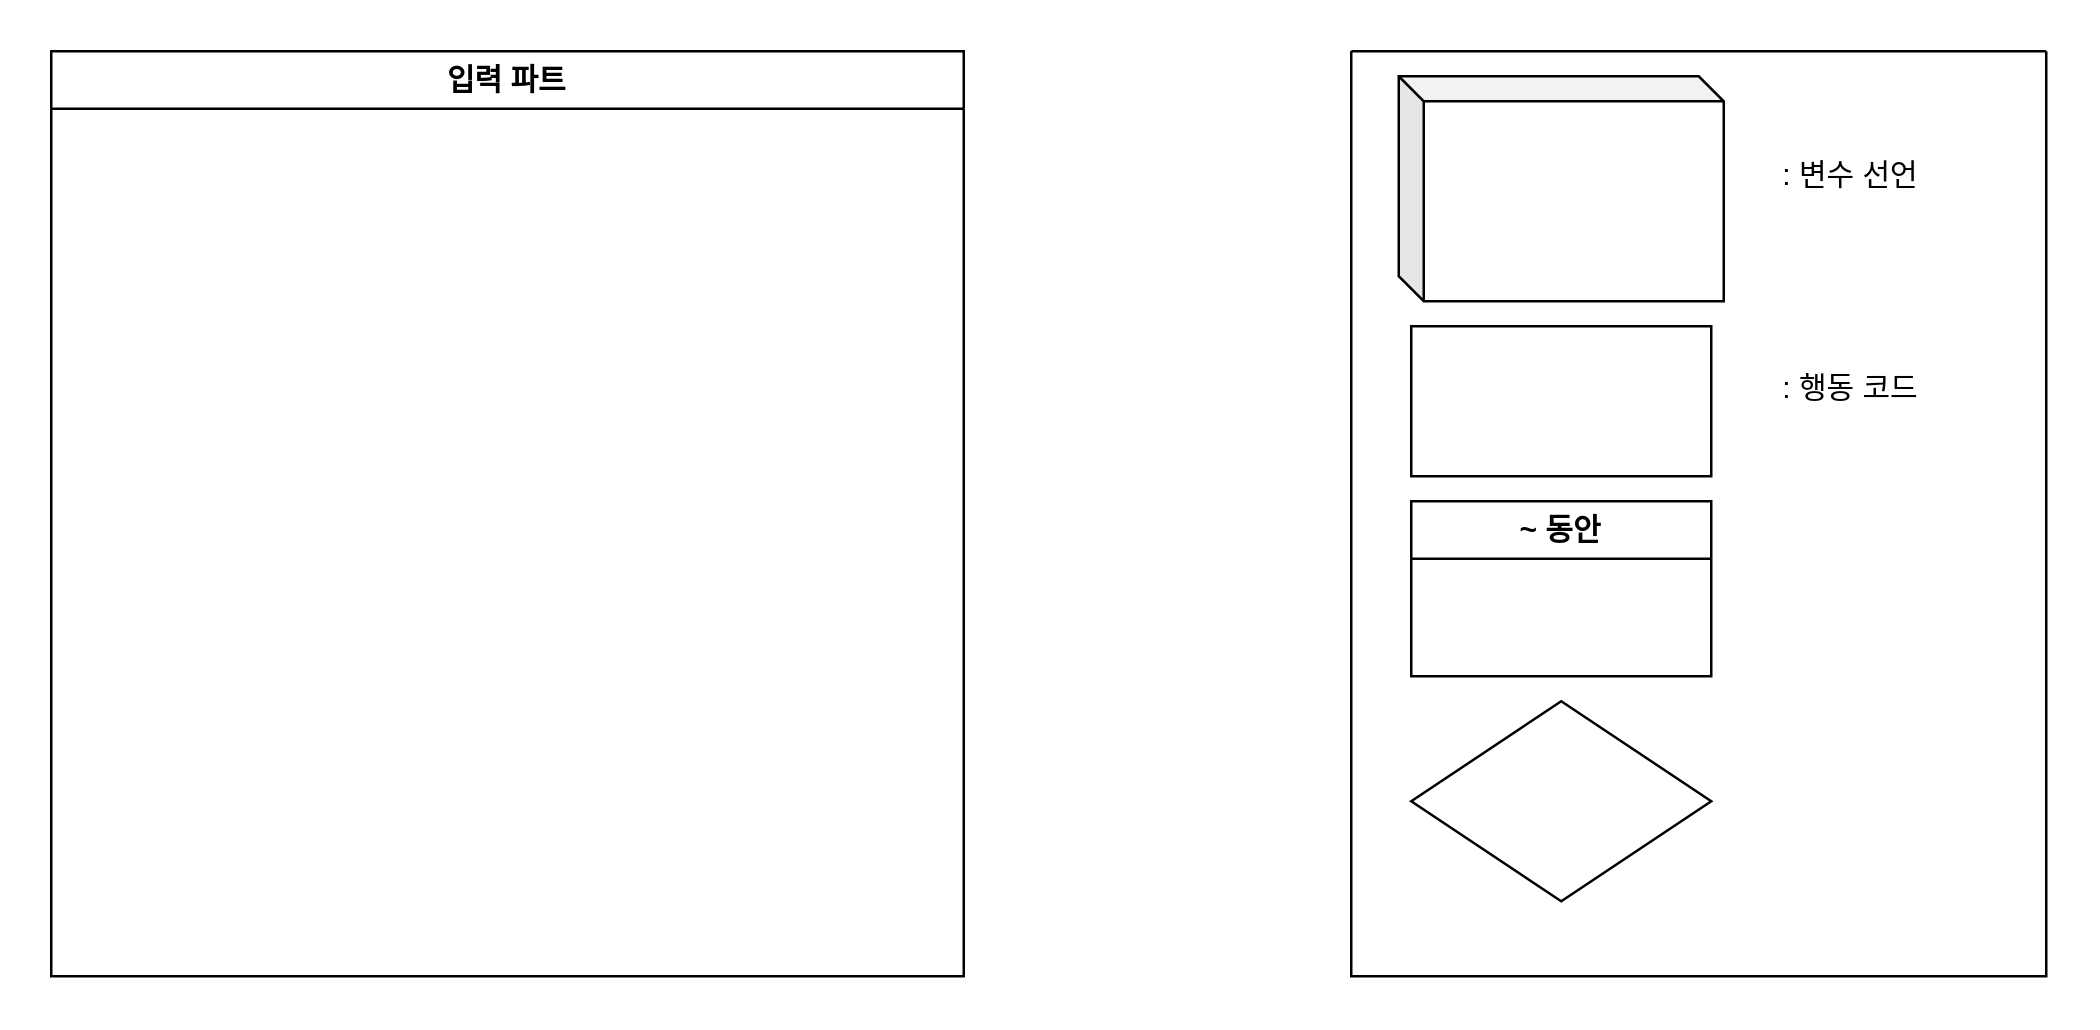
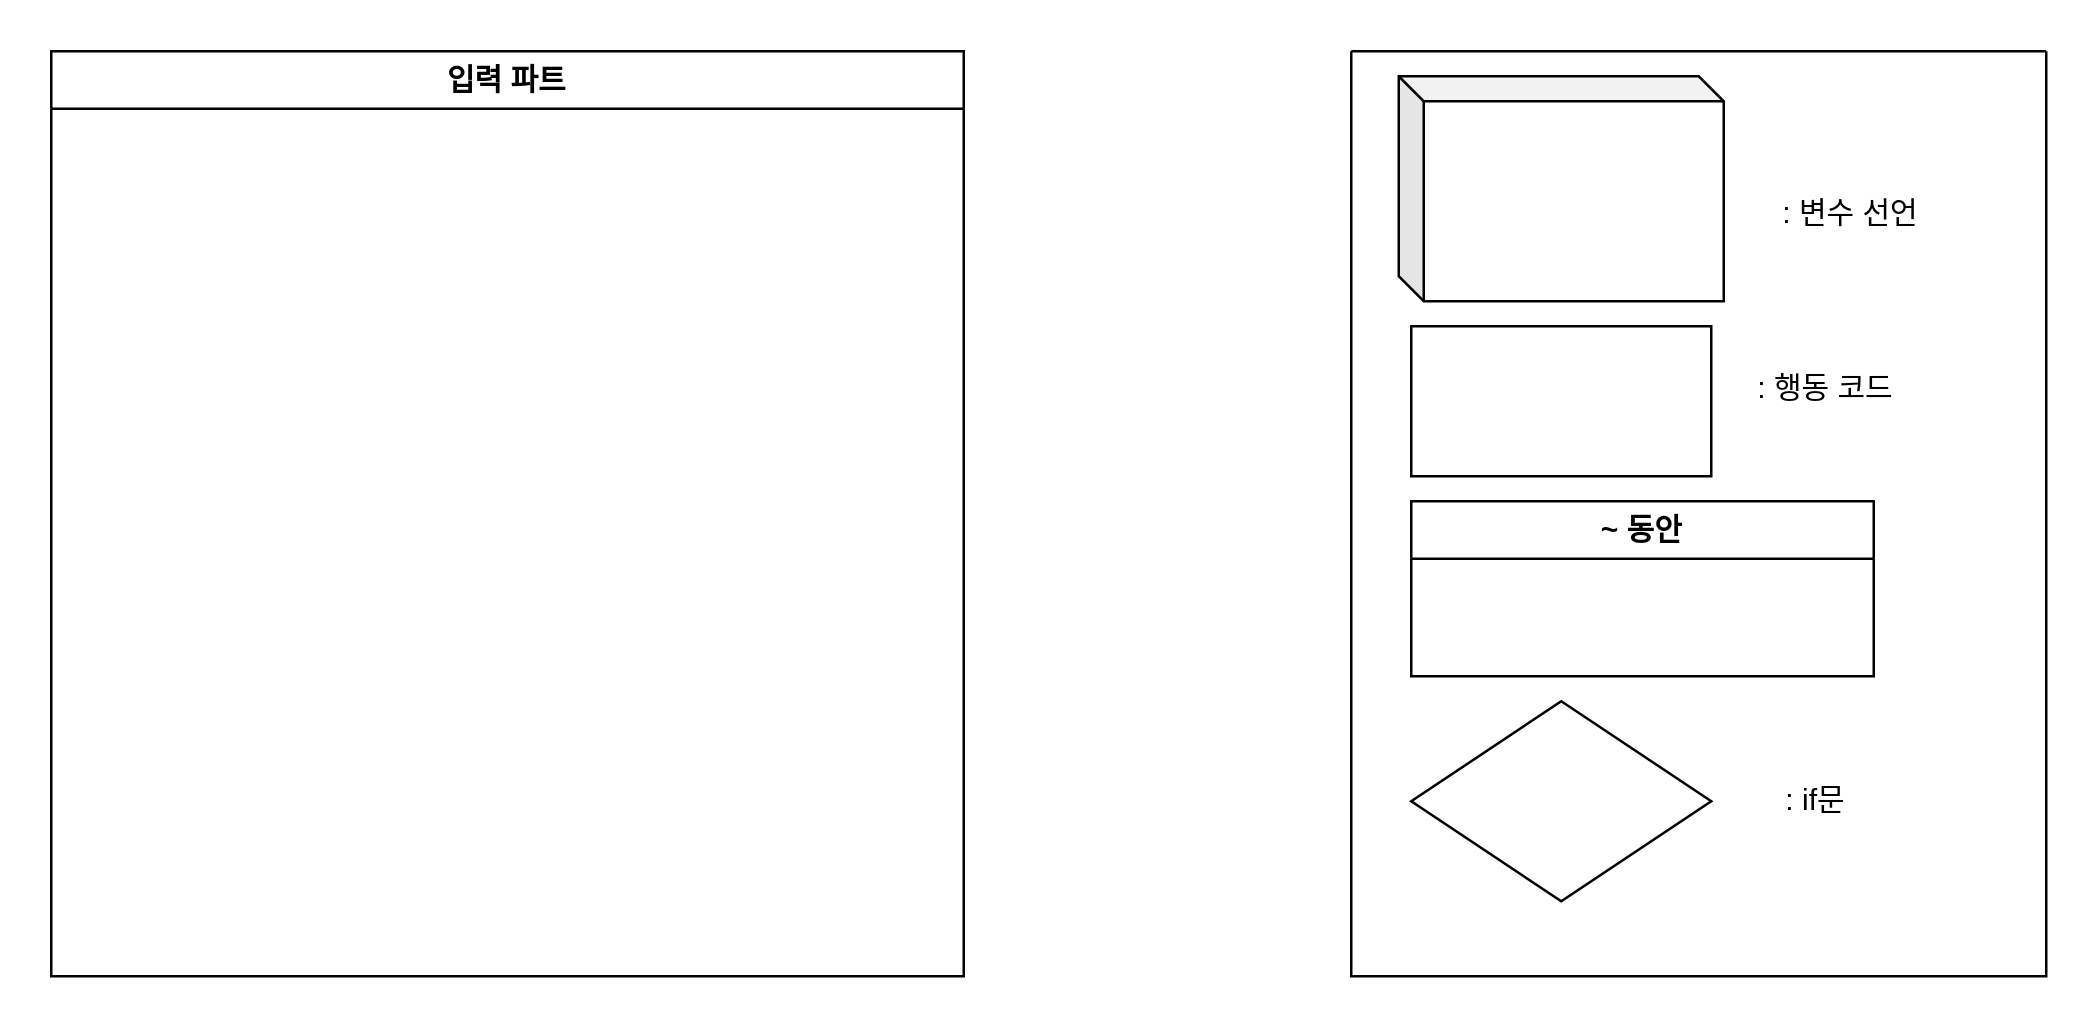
(1851, 176) -> (1851, 214)
(1851, 389) -> (1826, 389)
(1561, 589) -> (1643, 589)
none -> (1816, 801)
